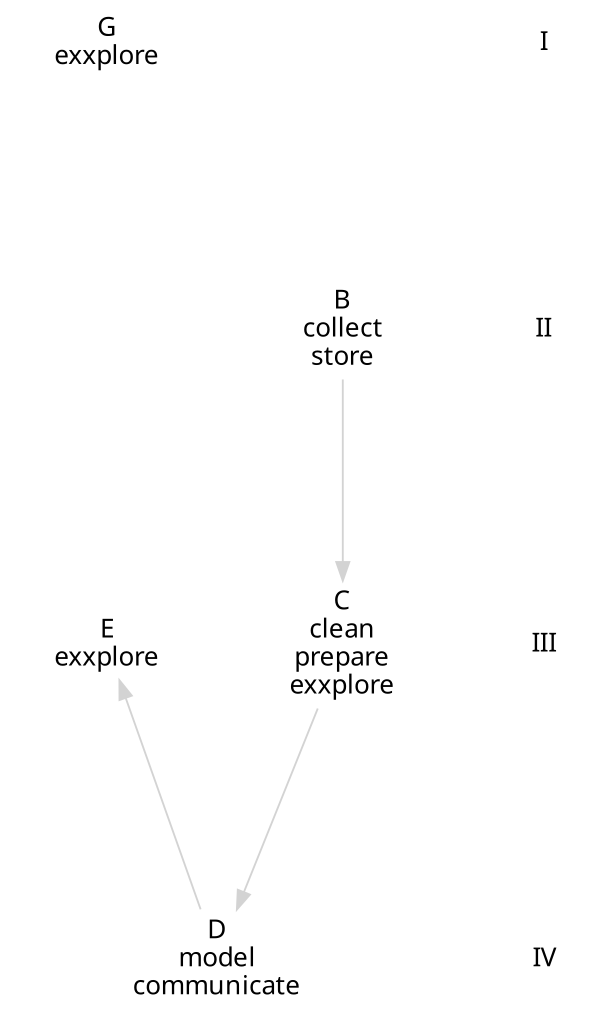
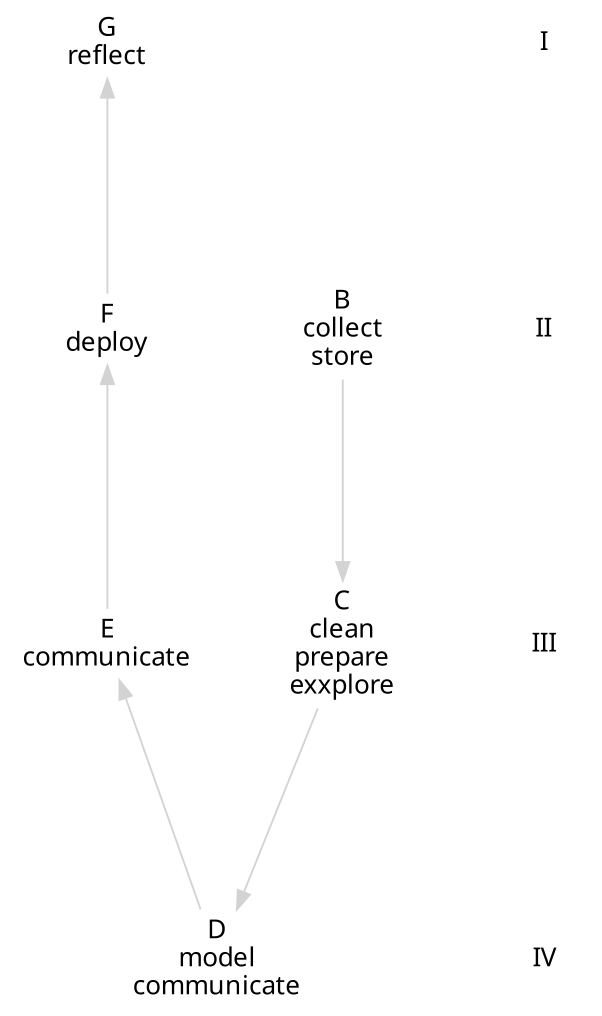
(107, 43) -> (107, 43)
none -> (107, 330)
(107, 644) -> (107, 644)
